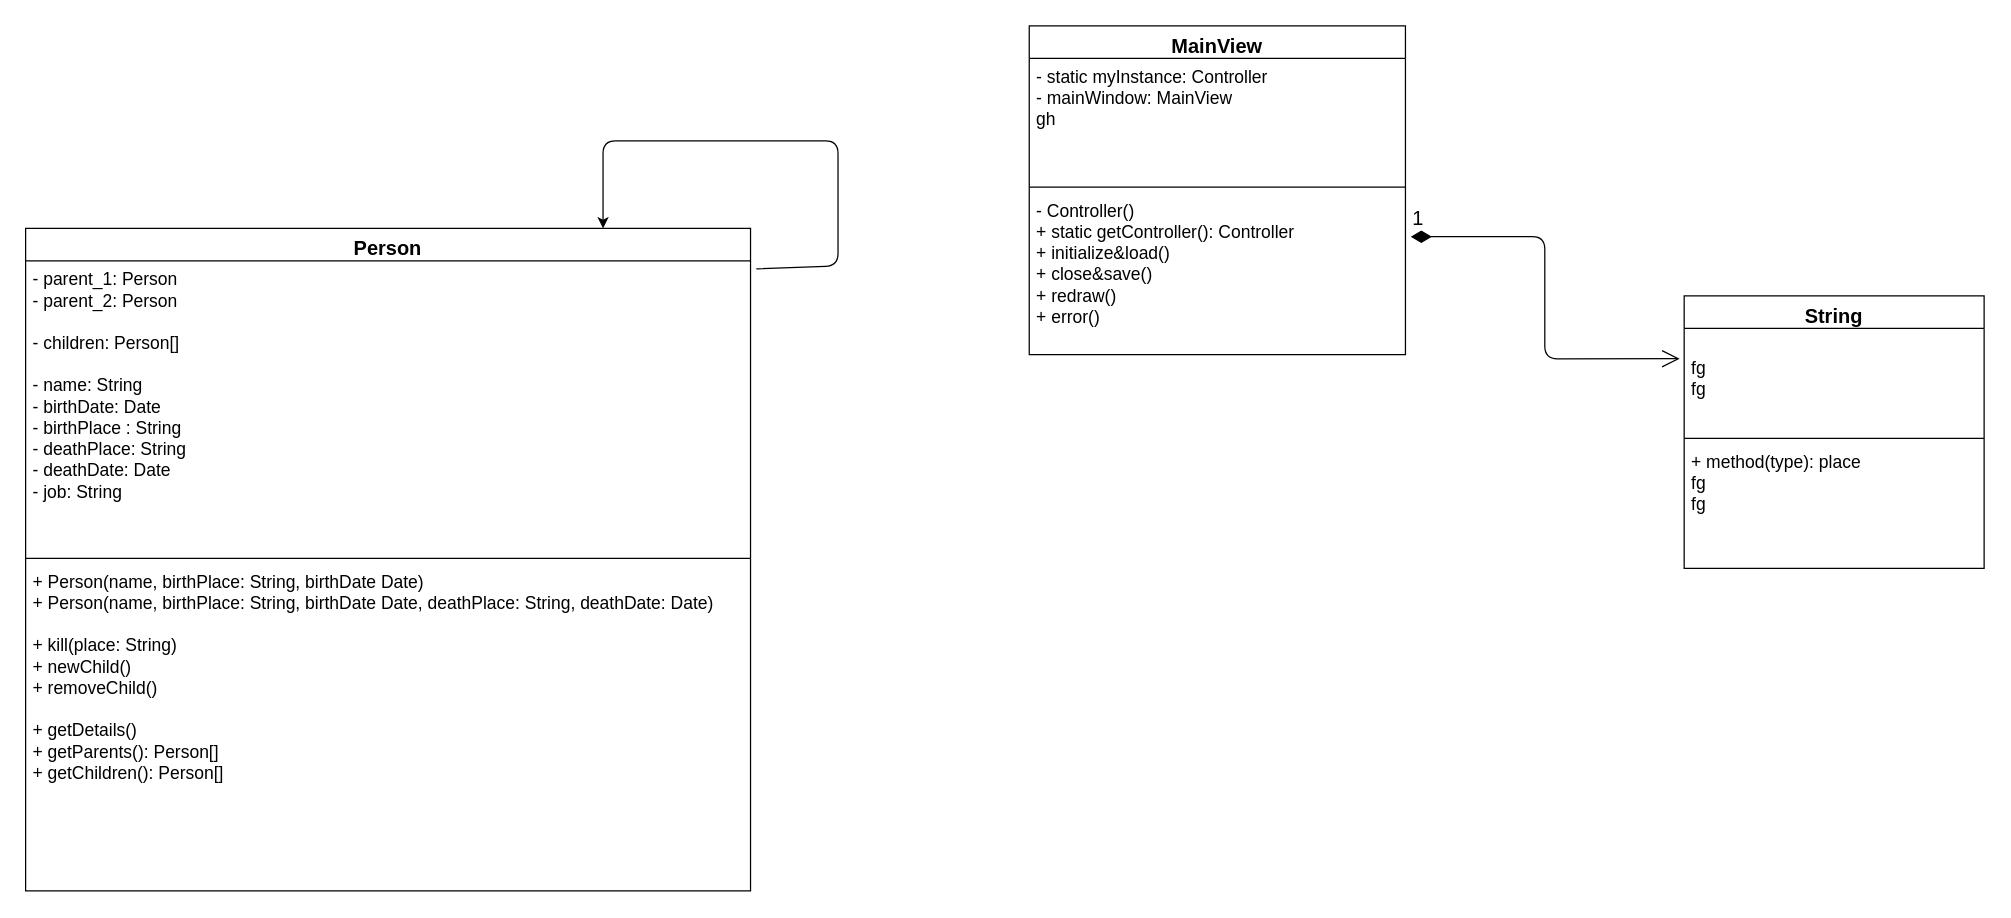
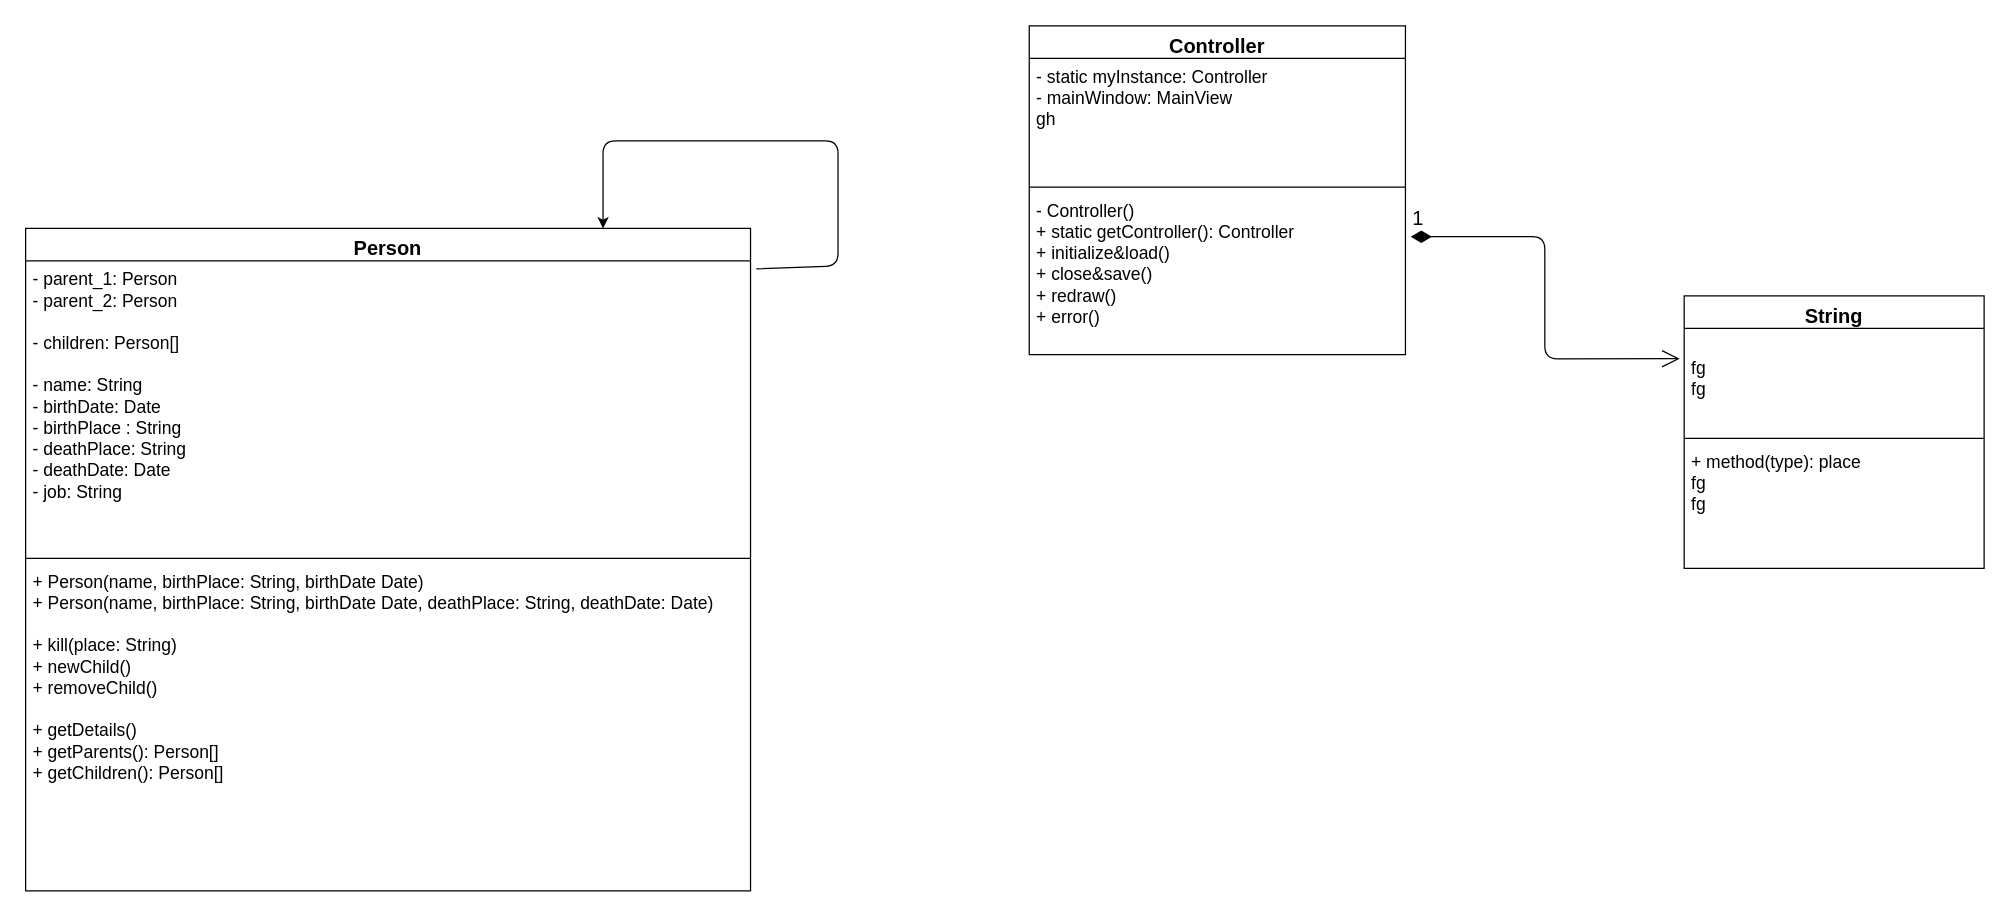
(1217, 46) -> (1217, 46)
